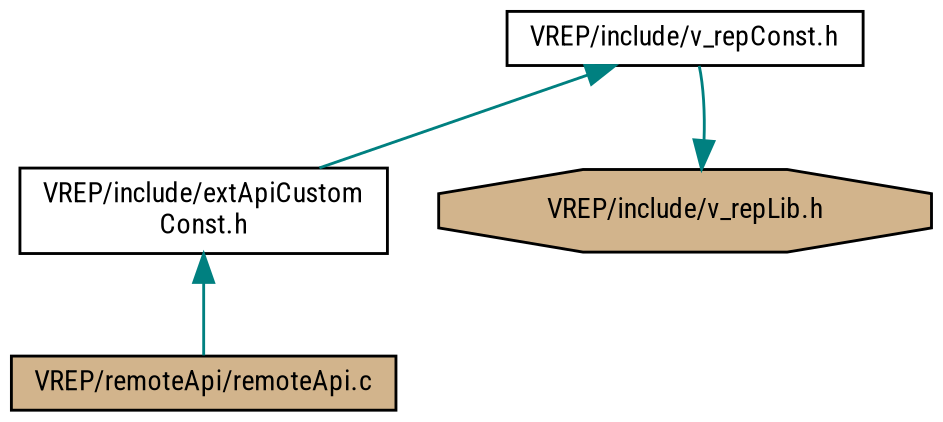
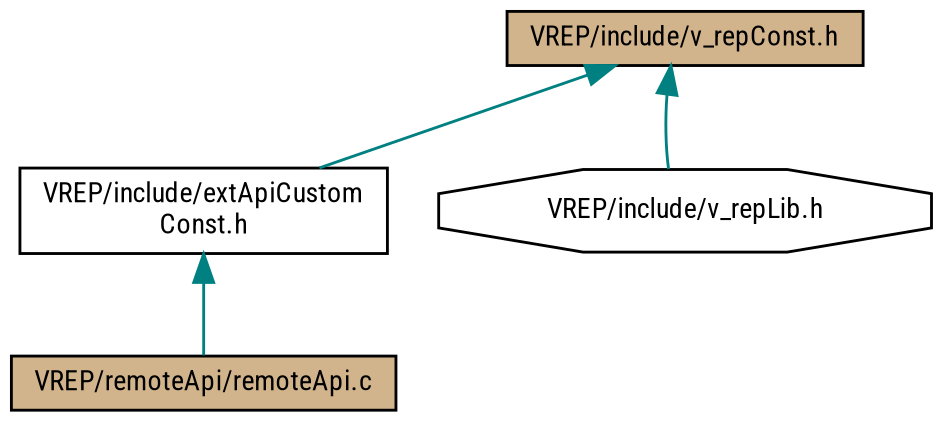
(685, 38) -> (685, 38)
(704, 103) -> (666, 132)
(685, 211) -> (685, 211)
